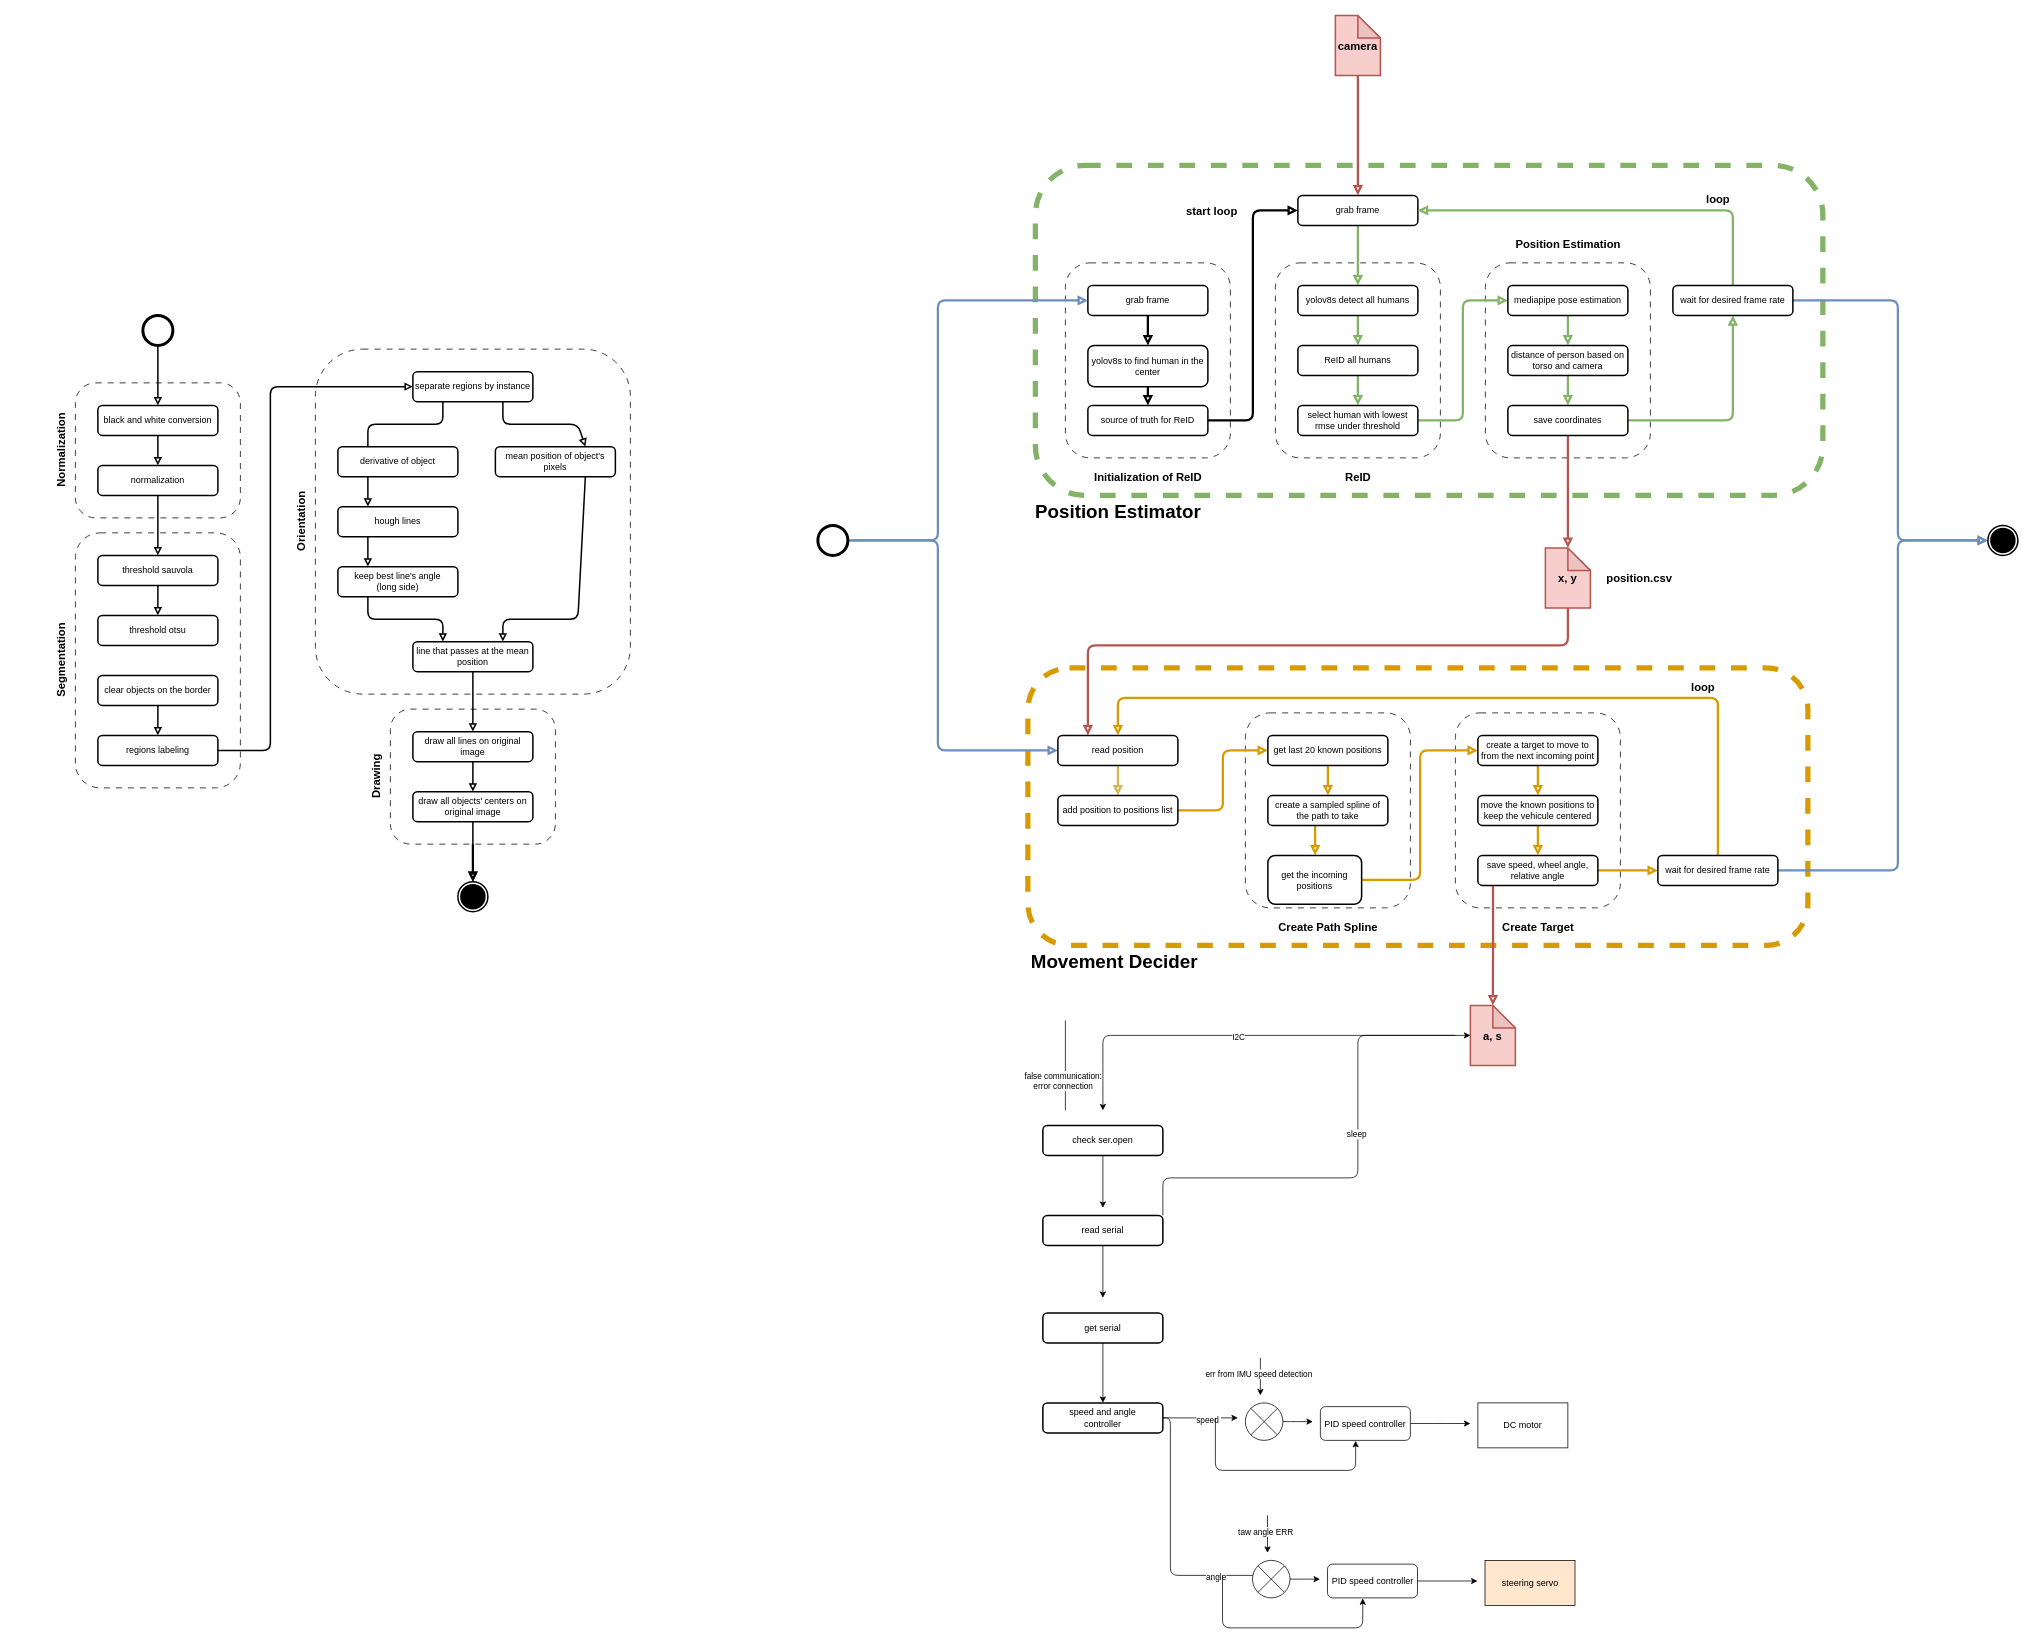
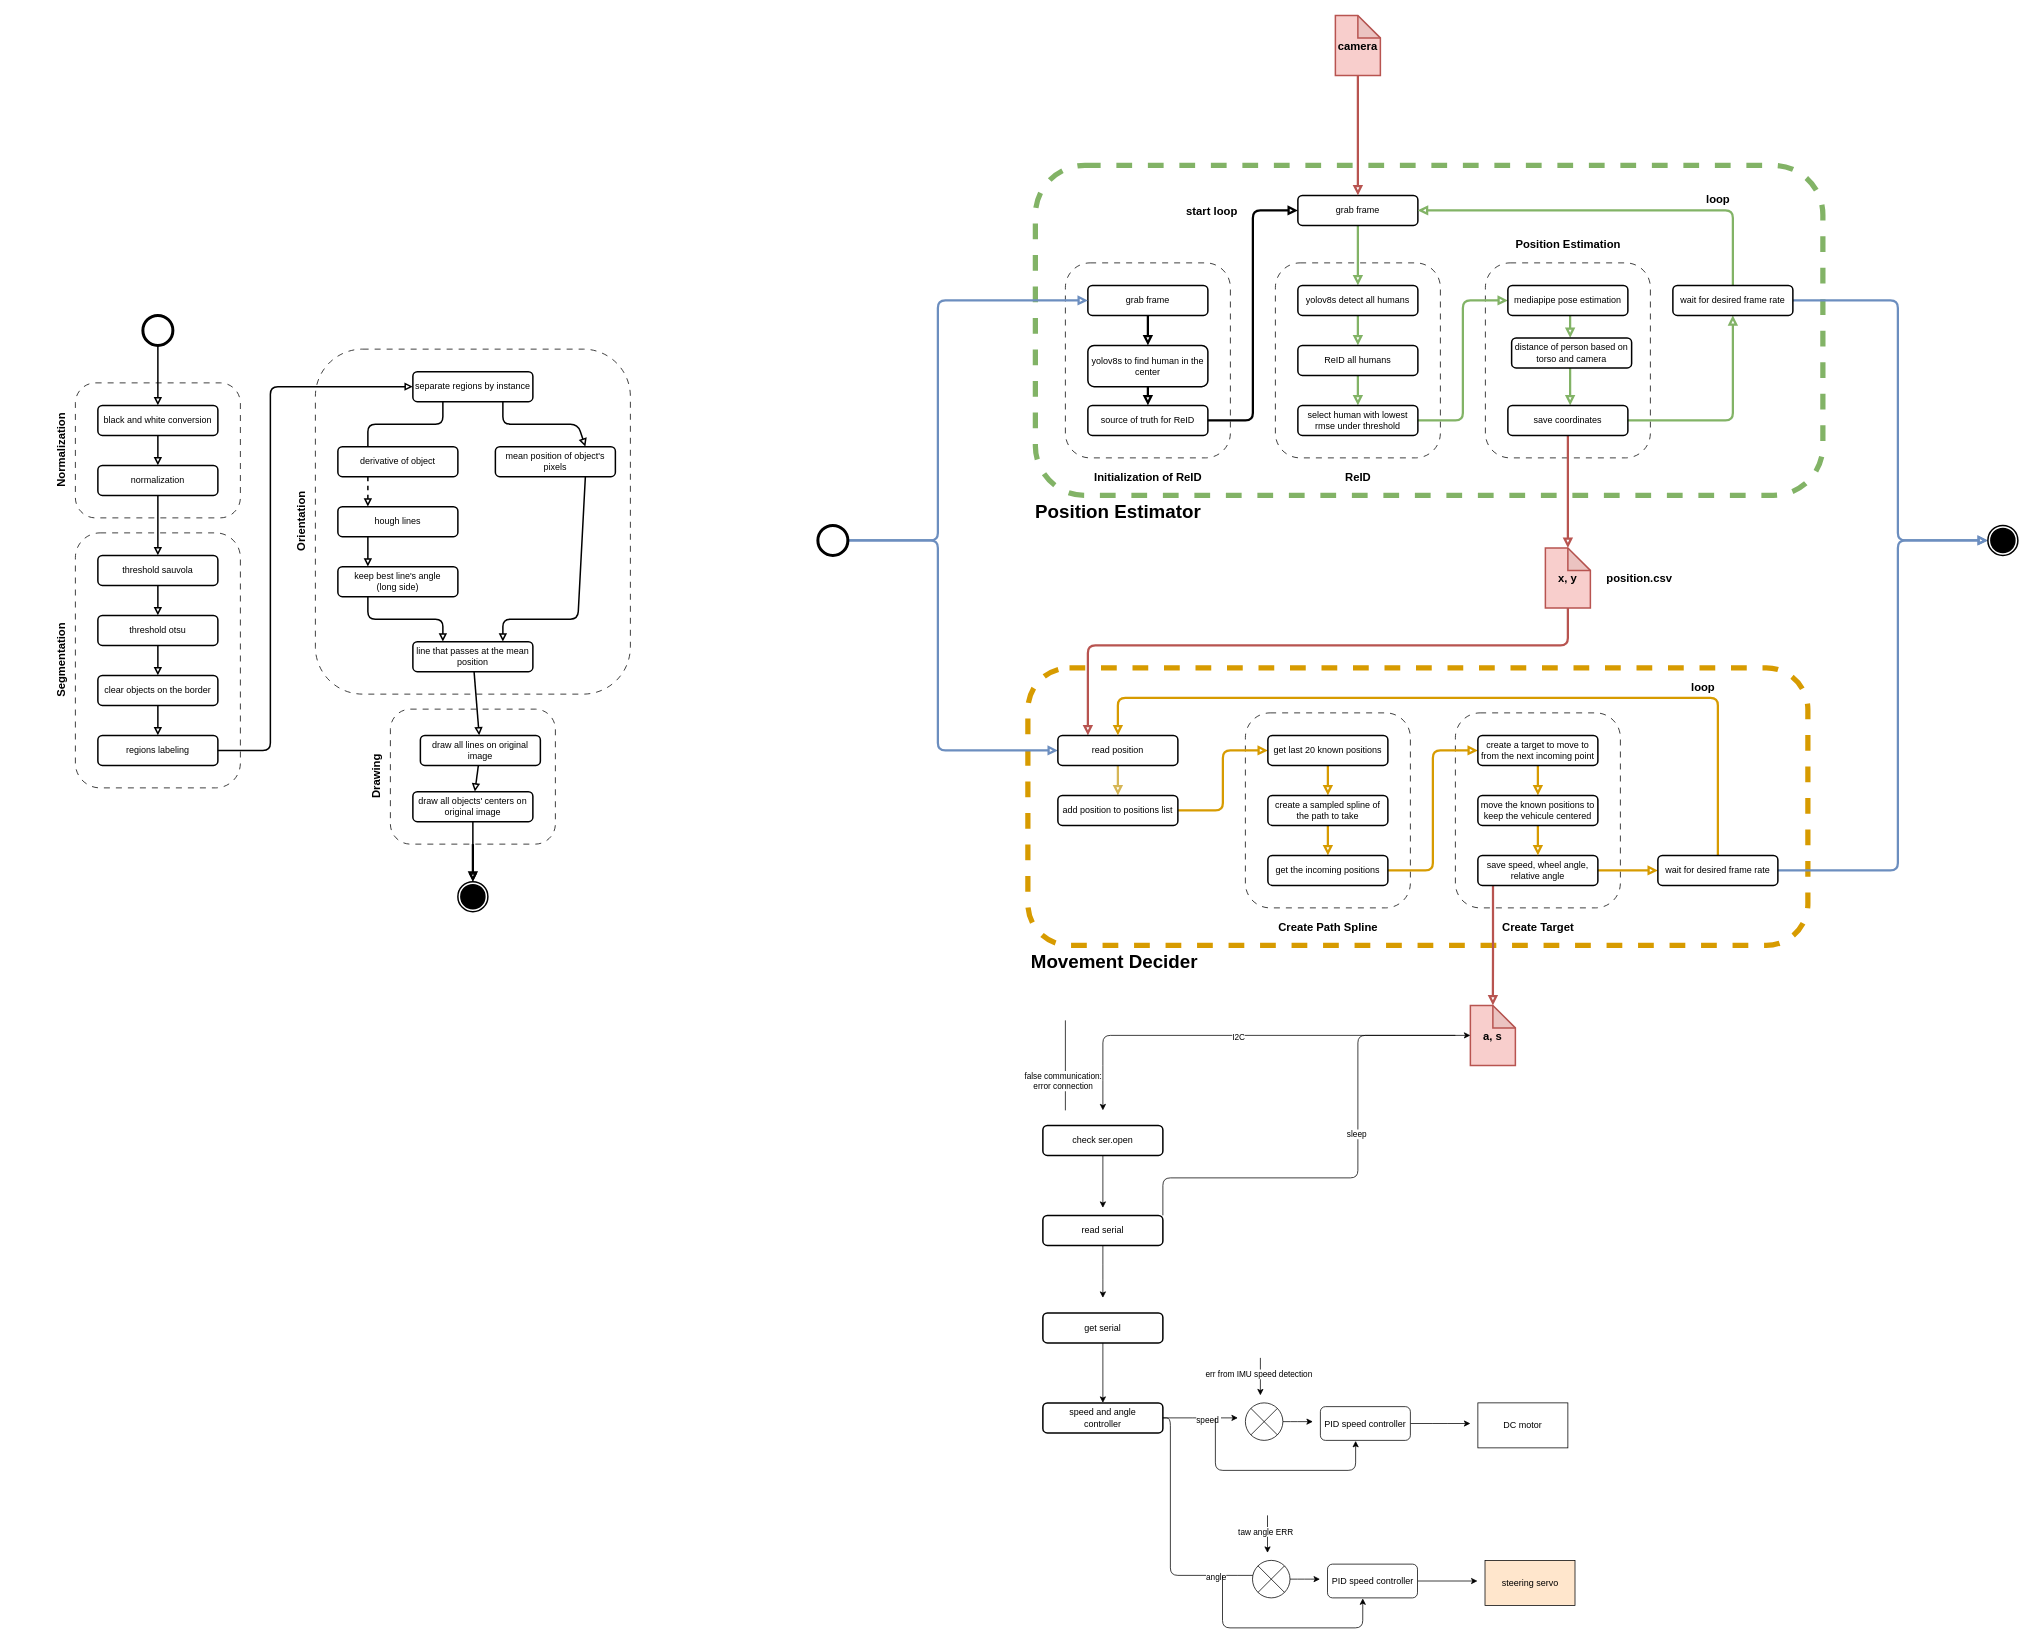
(1568, 360) -> (1572, 353)
(368, 487) -> (368, 487)
none -> (158, 657)
(473, 747) -> (480, 750)
(1315, 880) -> (1328, 870)
